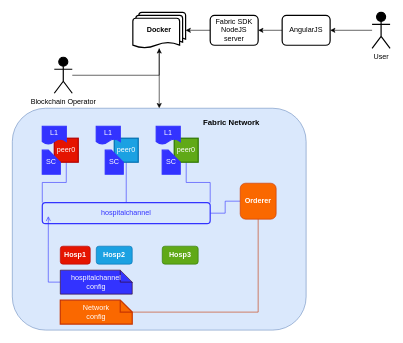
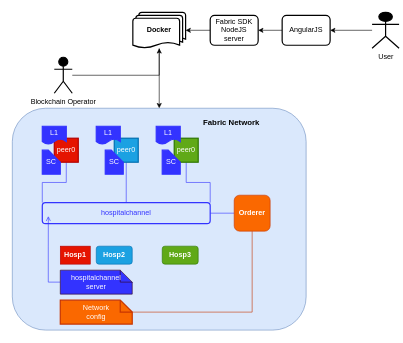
(381, 30) -> (386, 30)
(258, 201) -> (252, 213)
(75, 255) -> (75, 255)
(96, 282) -> (96, 282)
